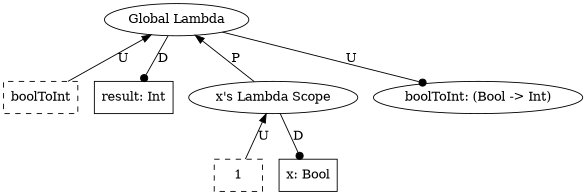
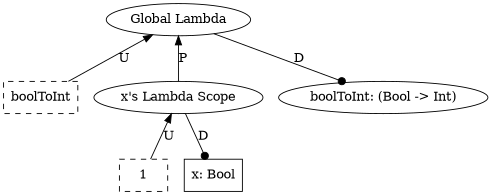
(352, 59) -> (299, 59)
(134, 97) -> none
